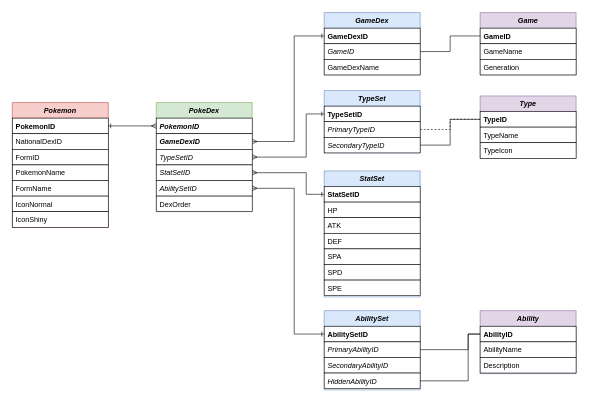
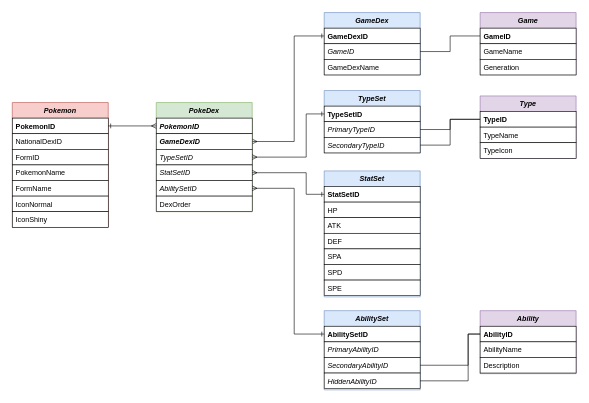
(435, 129) -> (435, 129)
(444, 350) -> none
none -> (444, 365)
